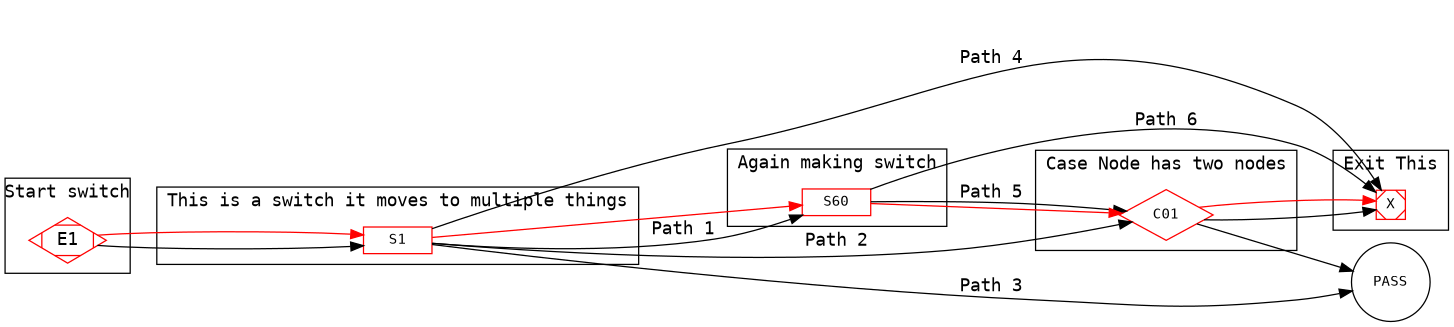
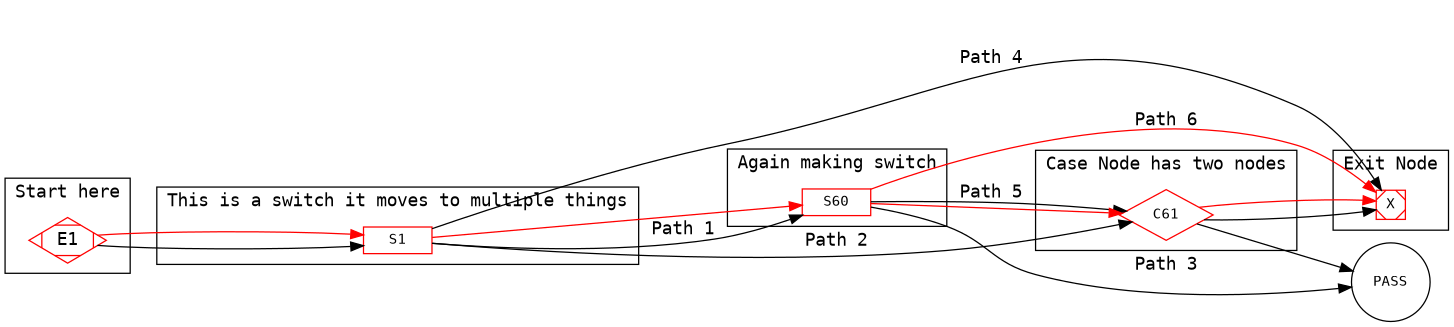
(1120, 131) -> (1120, 131)
(1391, 165) -> (1391, 165)
(68, 193) -> (68, 193)
(1166, 215) -> (1166, 215)
(885, 290) -> (1097, 286)
